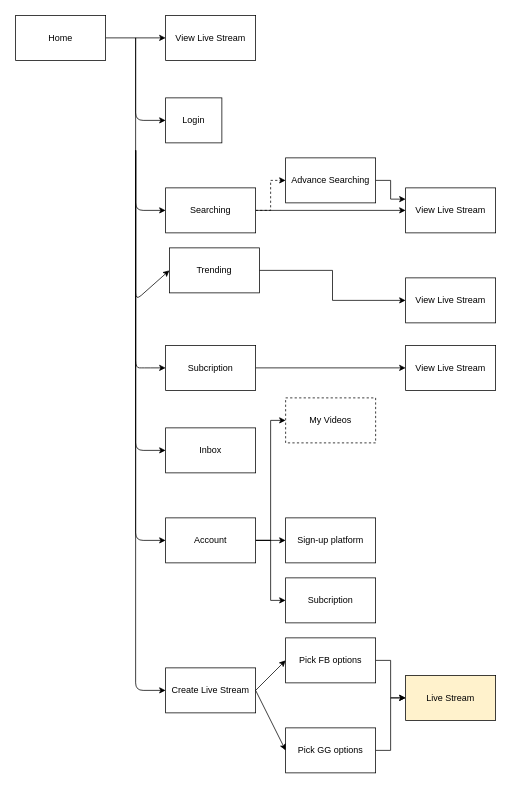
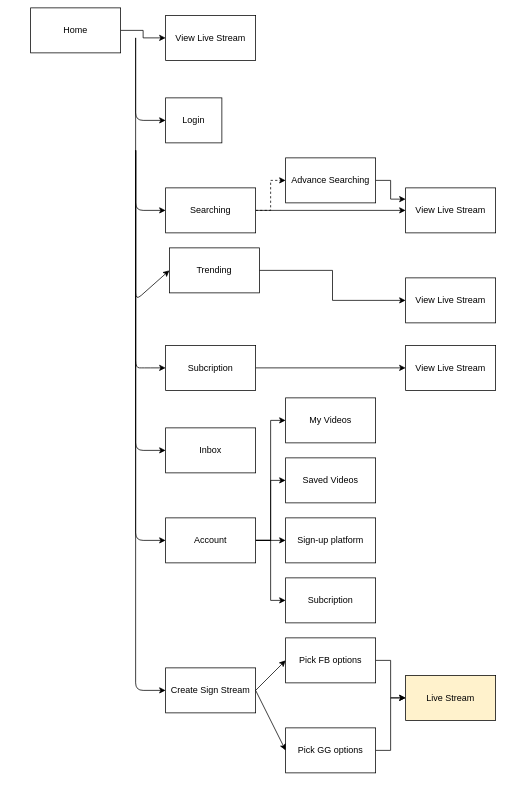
(60, 38) -> (75, 30)
(330, 420) -> (330, 420)
none -> (277, 480)
none -> (330, 480)
(210, 690) -> (210, 690)
